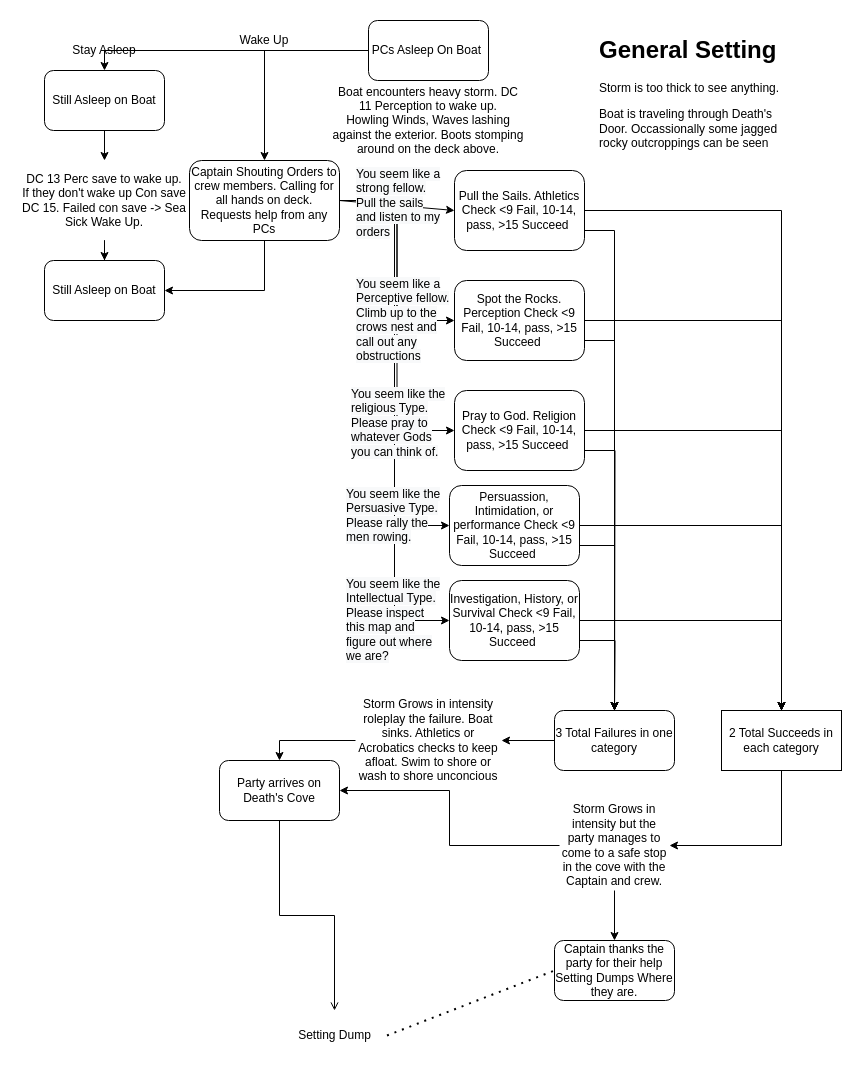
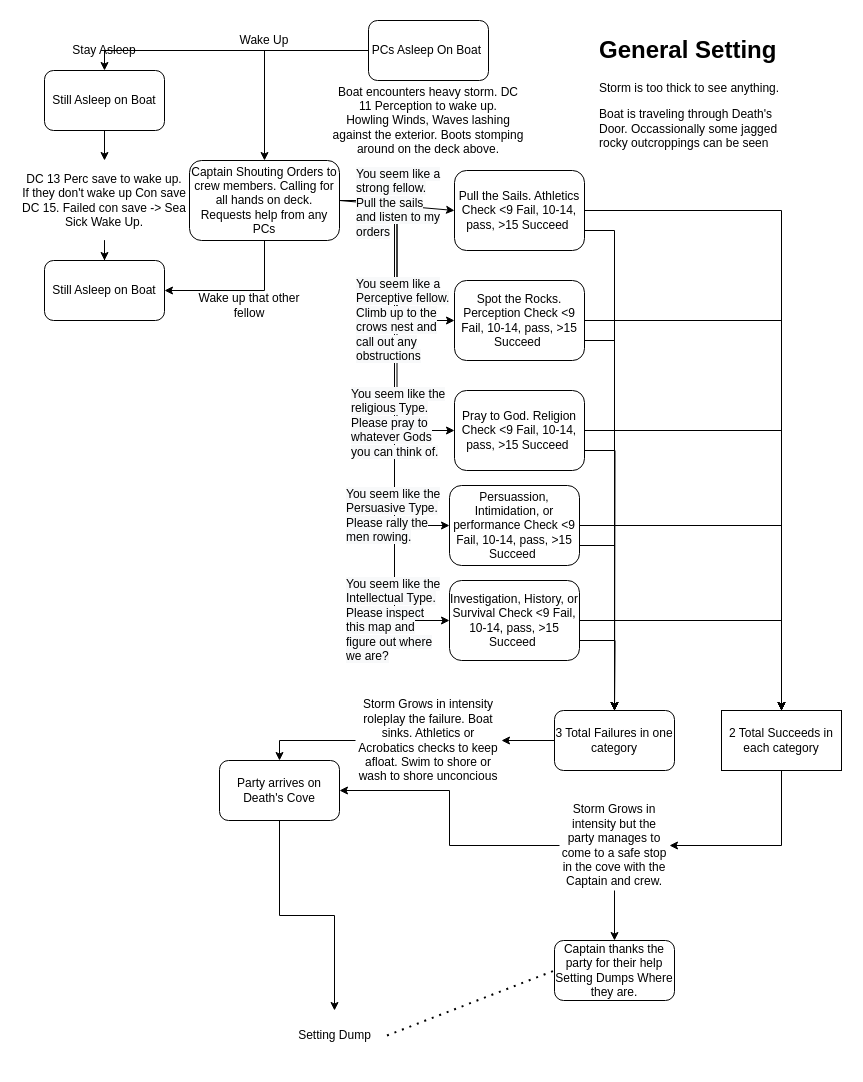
none -> (250, 306)
(335, 1004) -> (335, 1002)
